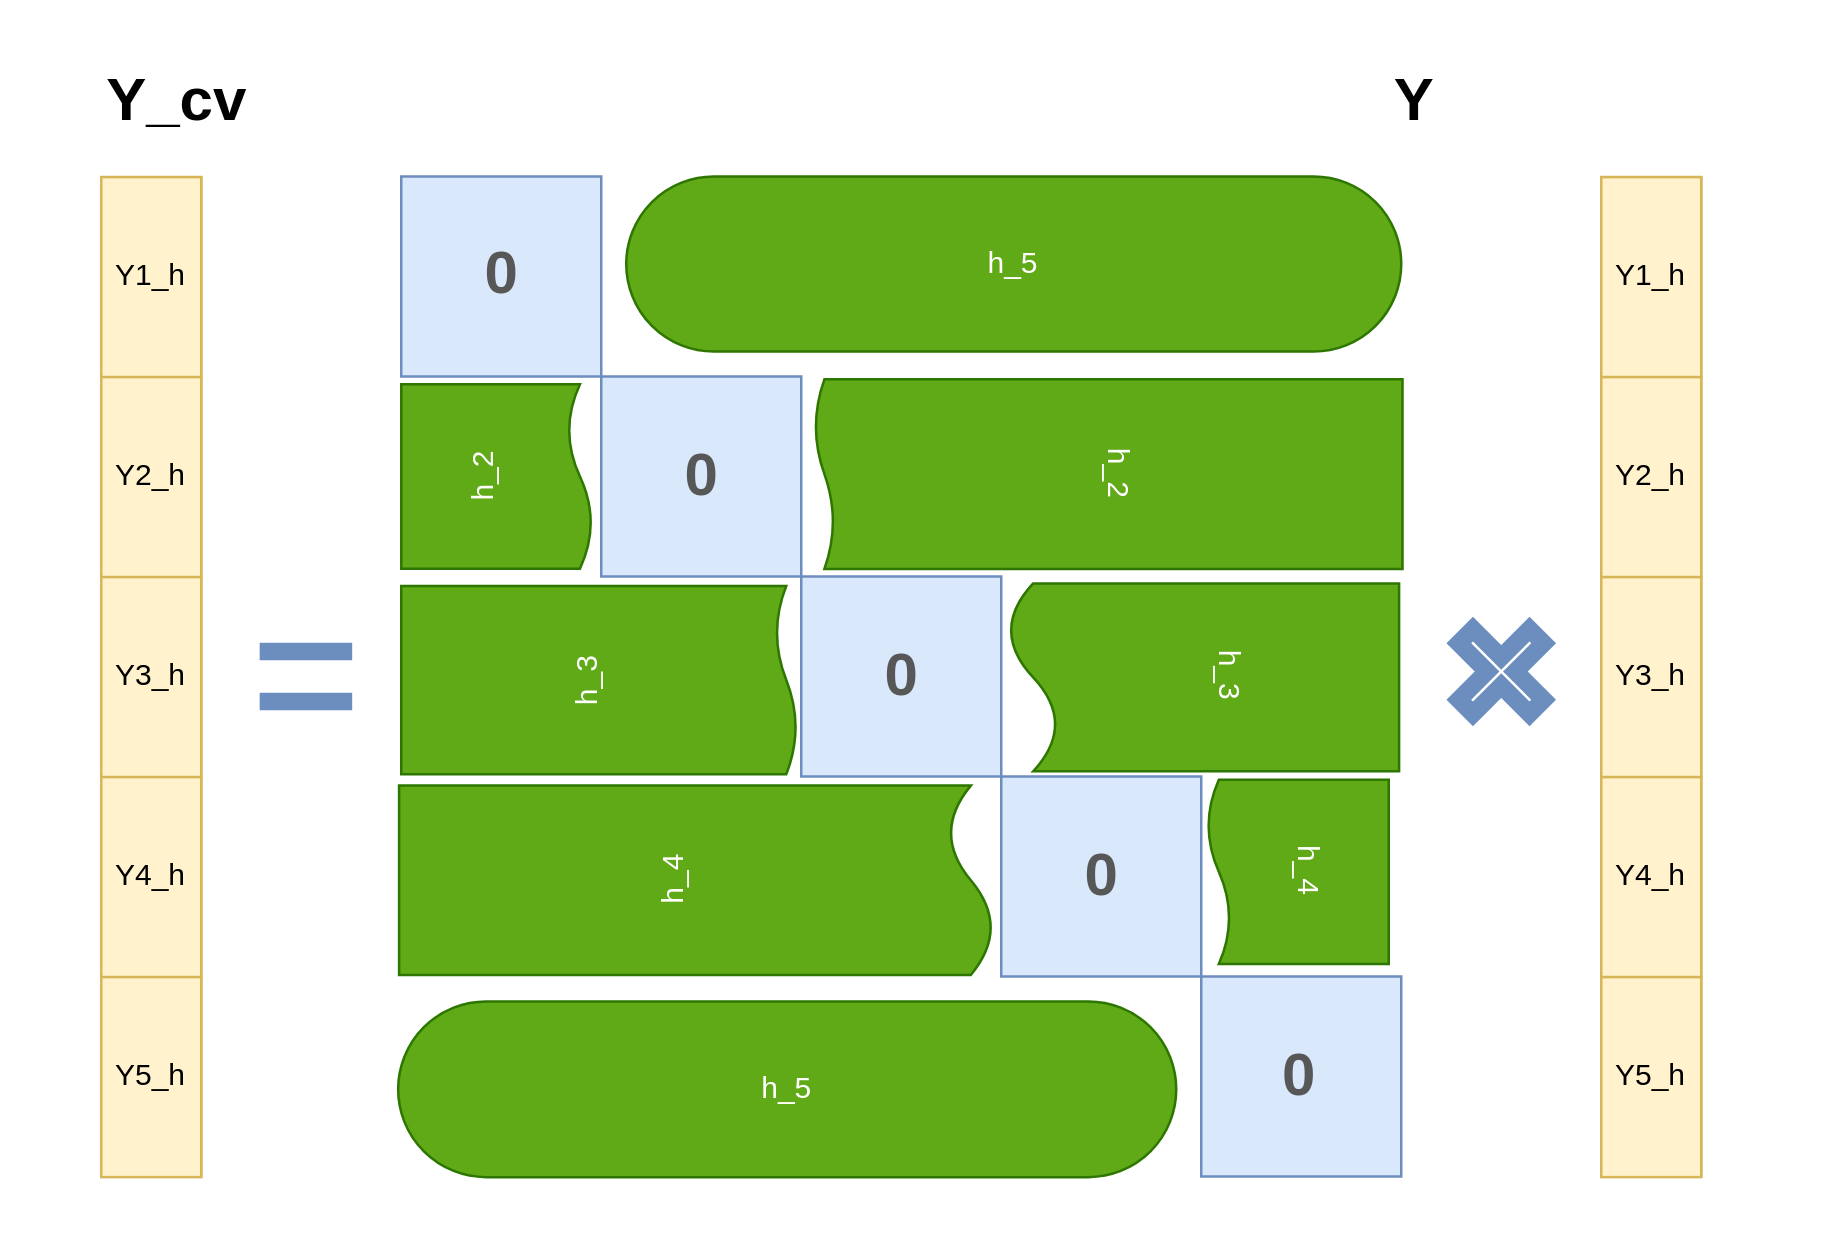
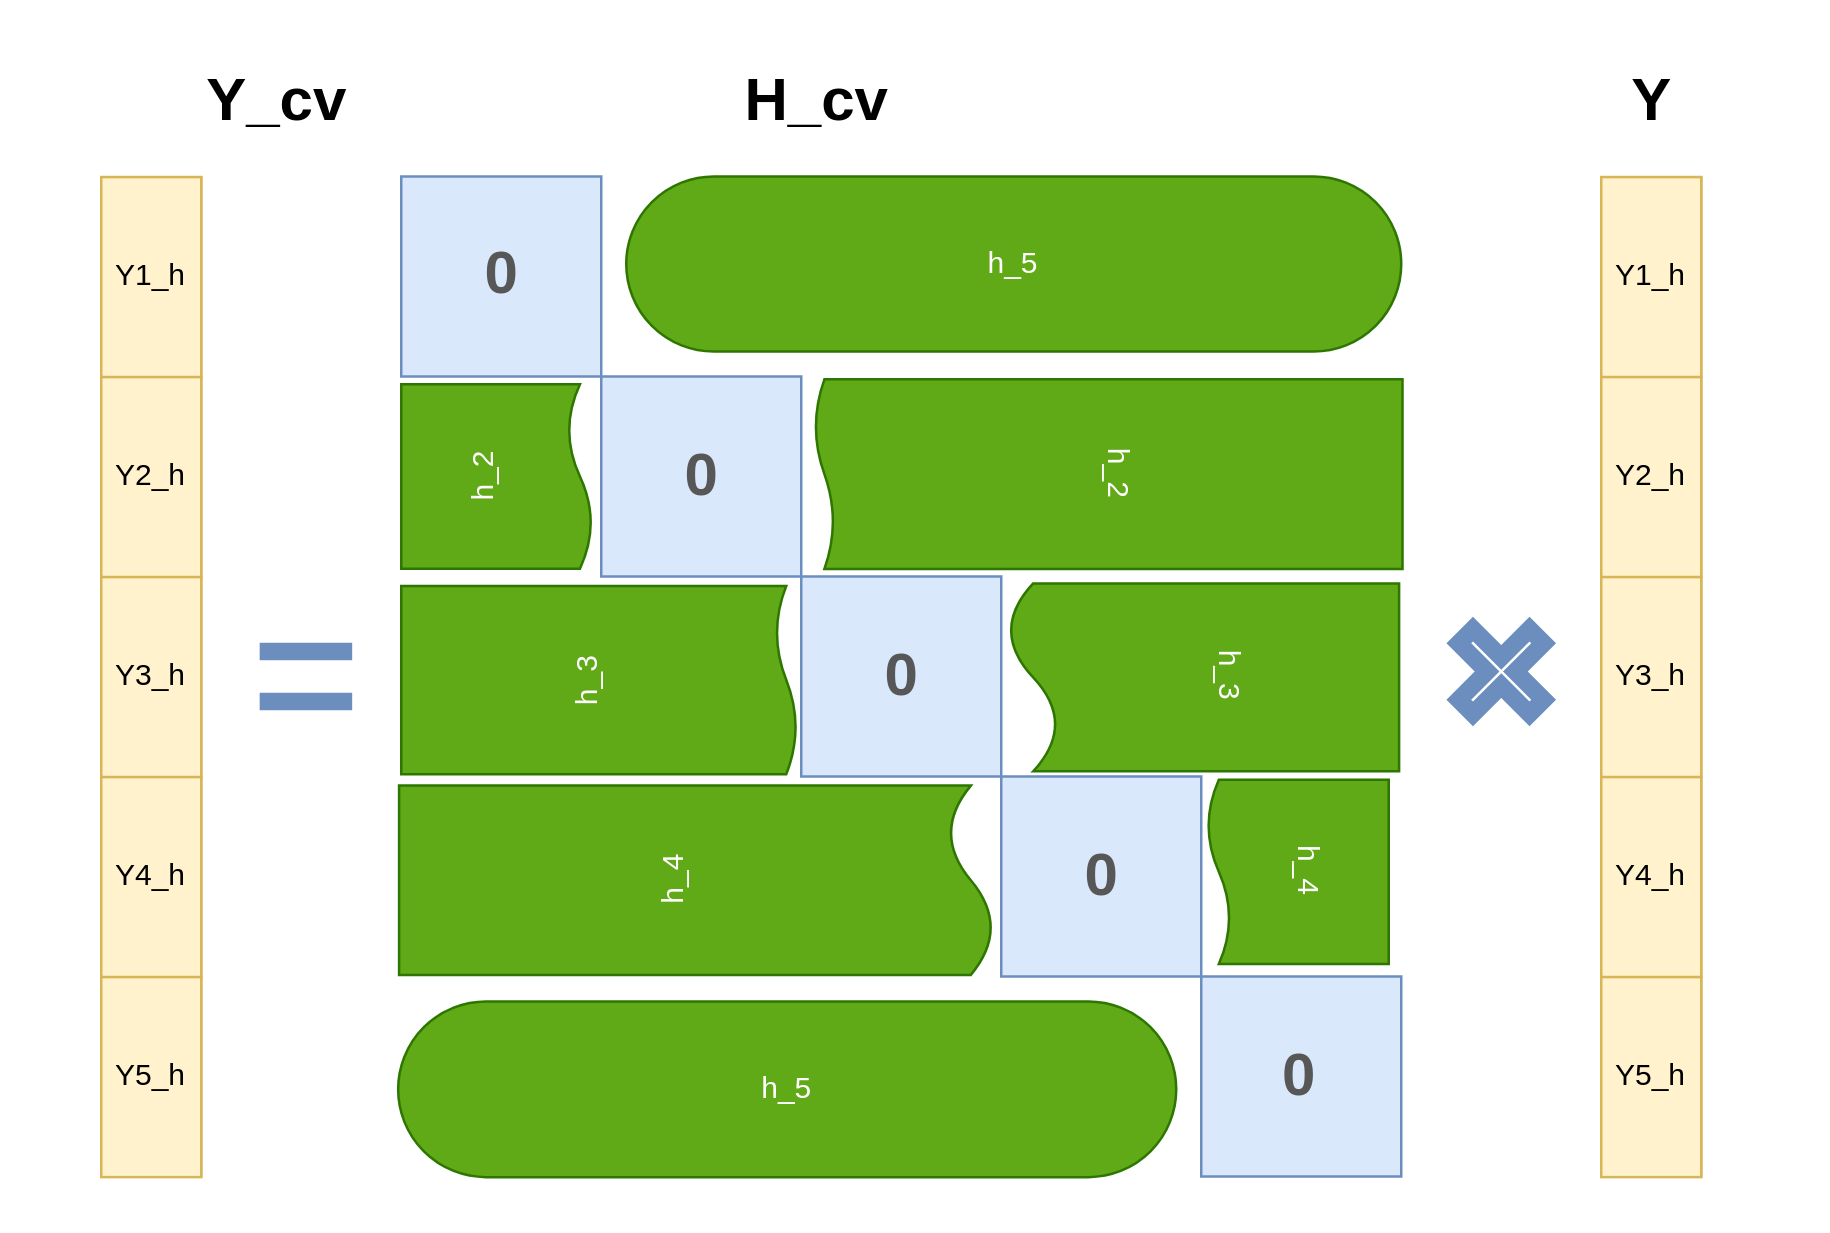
(1414, 101) -> (1651, 101)
(176, 102) -> (276, 102)
none -> (817, 102)
